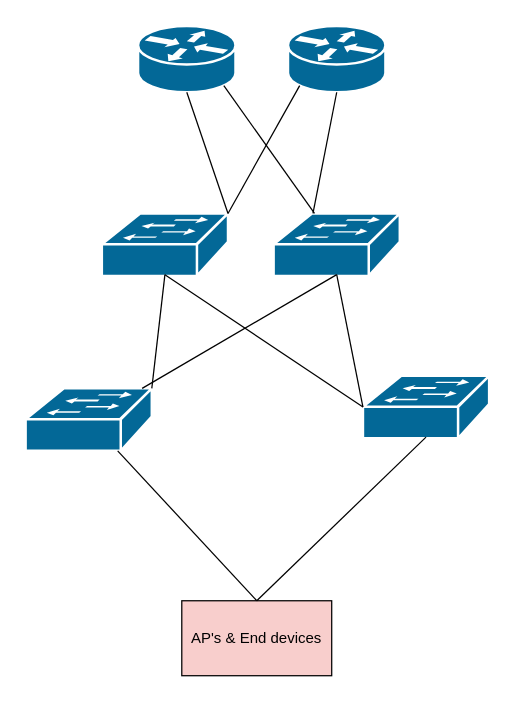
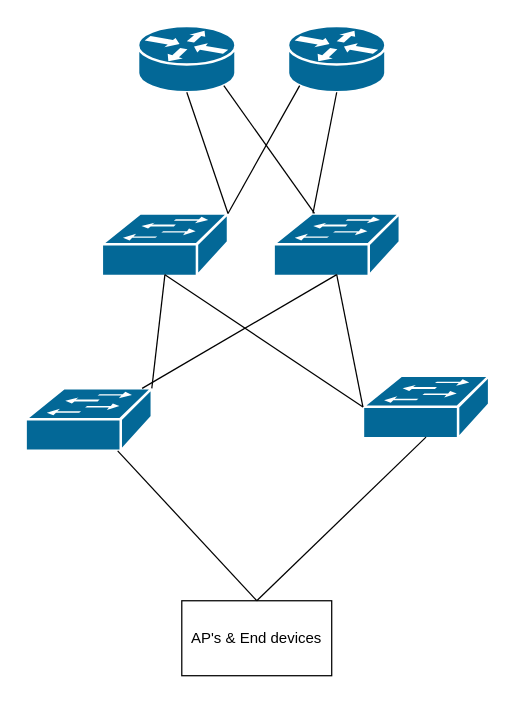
(257, 638) -> (257, 638)
